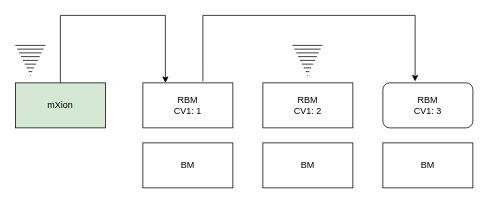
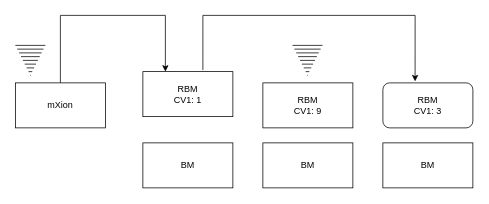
(60, 105) -> (60, 105)
(188, 105) -> (188, 94)
(308, 105) -> (308, 105)
